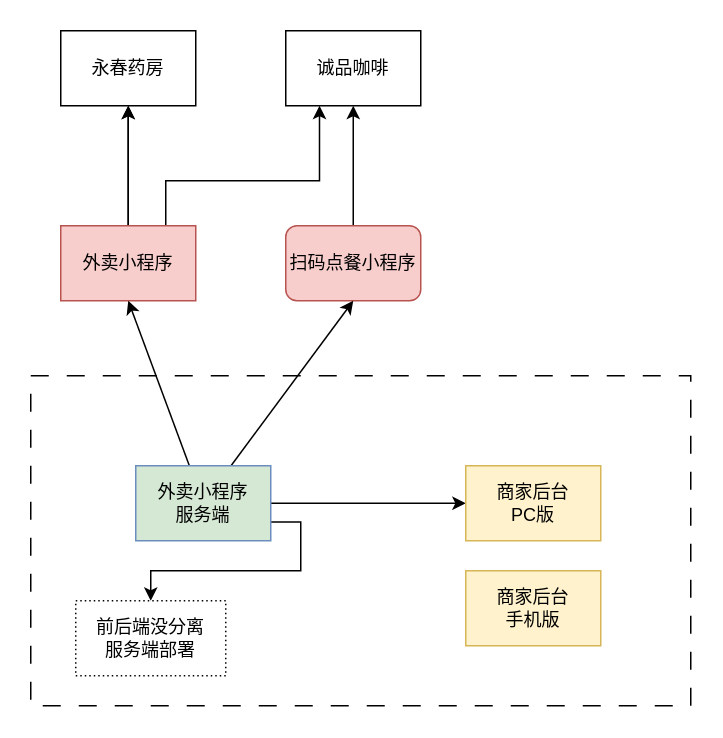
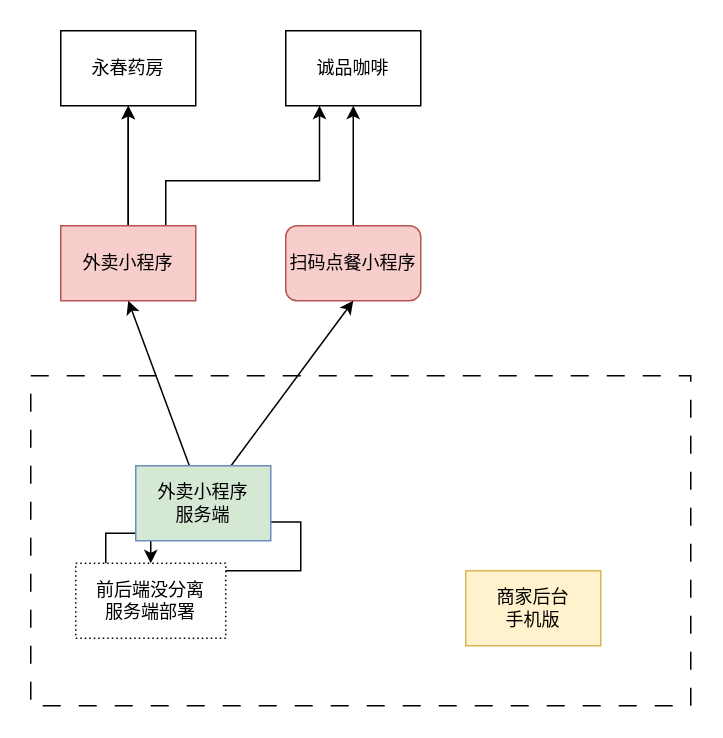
(363, 503) -> none
(533, 503) -> none
(151, 638) -> (151, 601)
